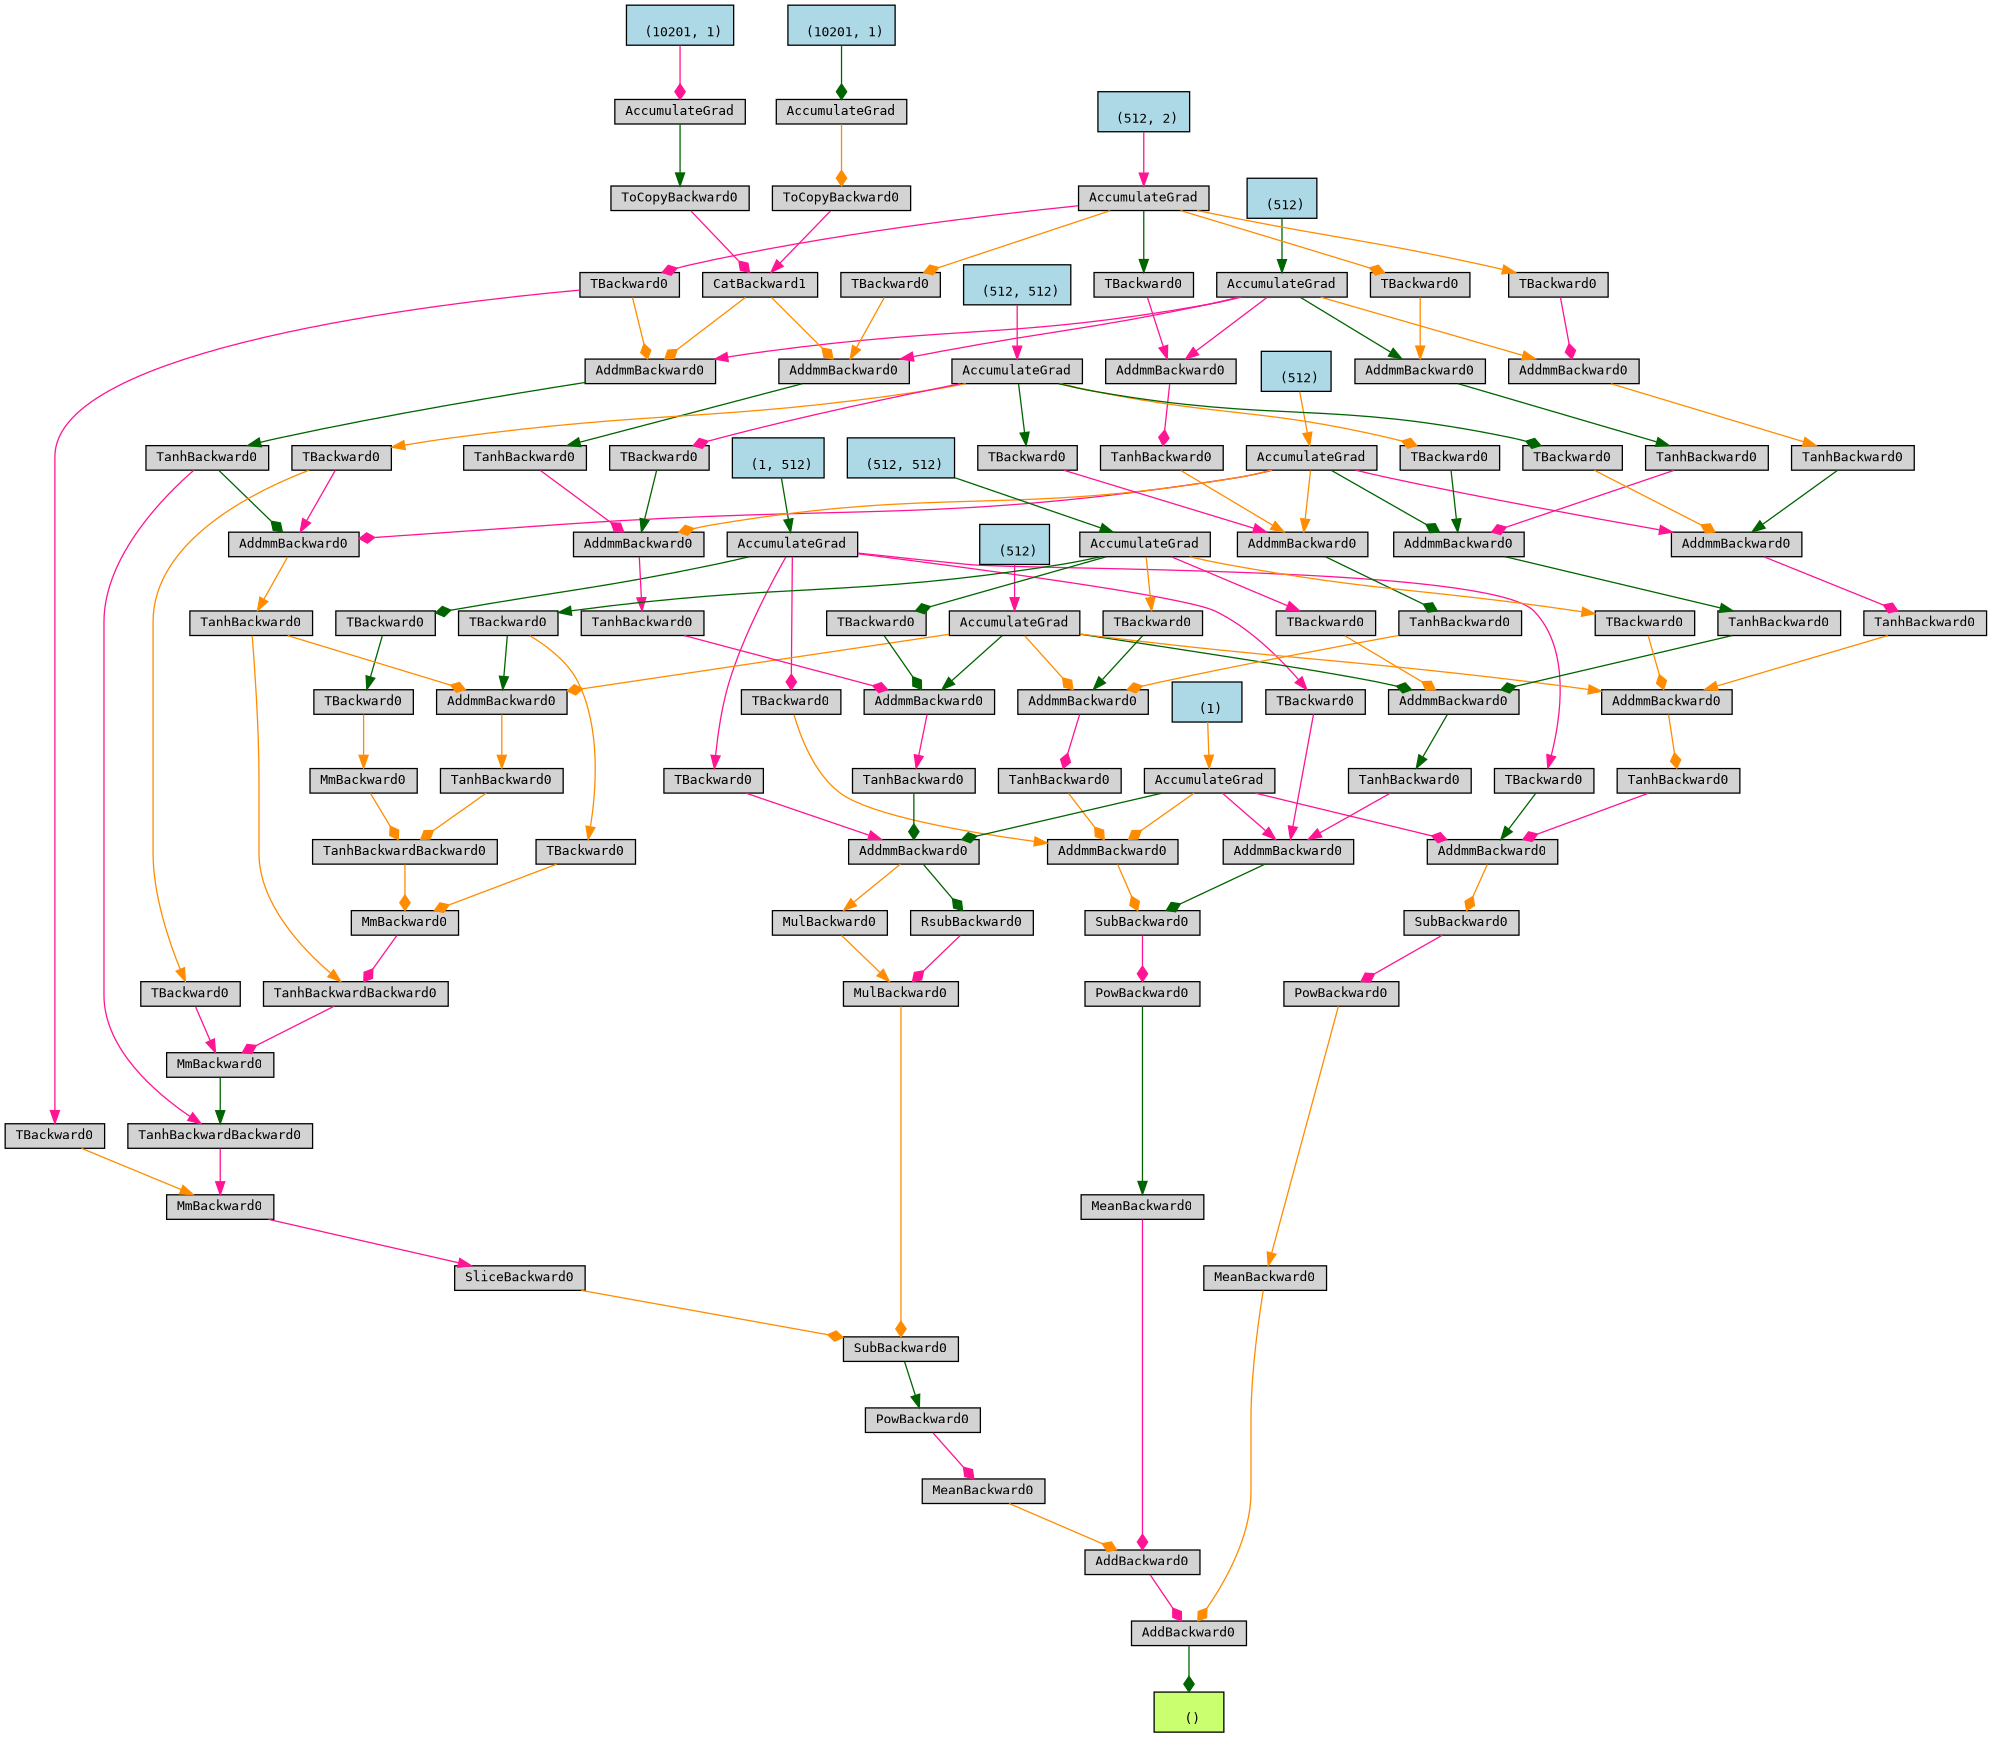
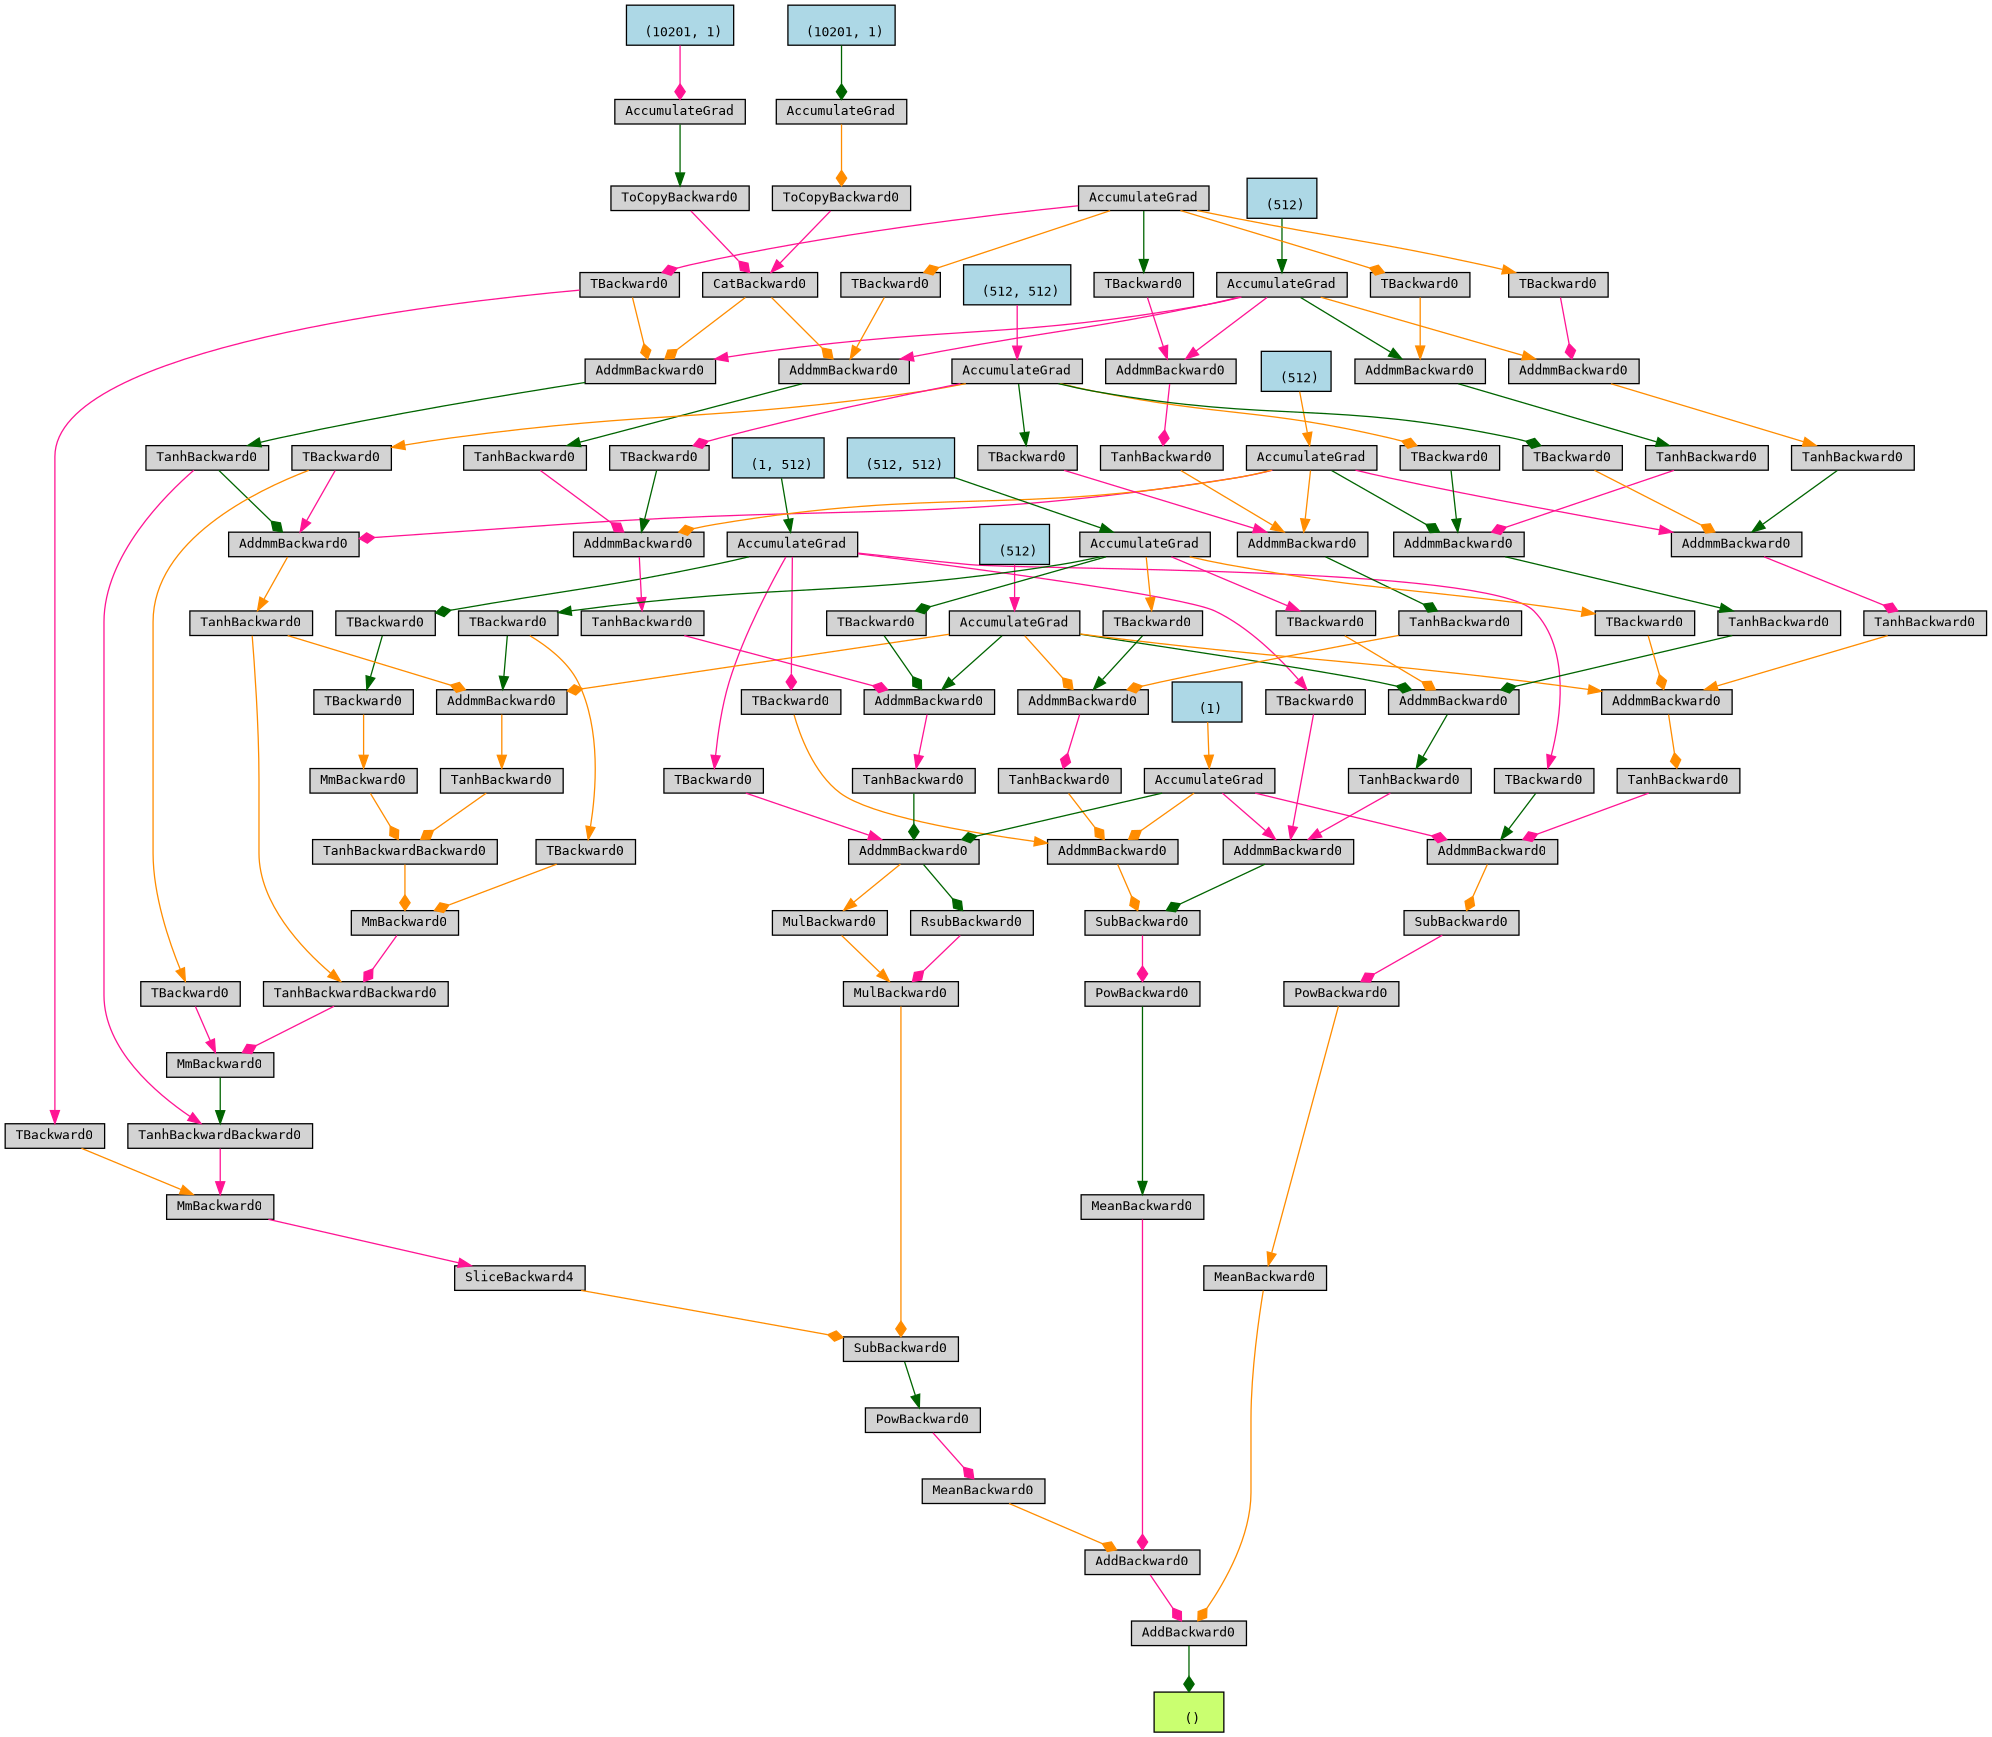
(1144, 112) -> none
(760, 285) -> (760, 285)
(520, 1278) -> (520, 1278)
